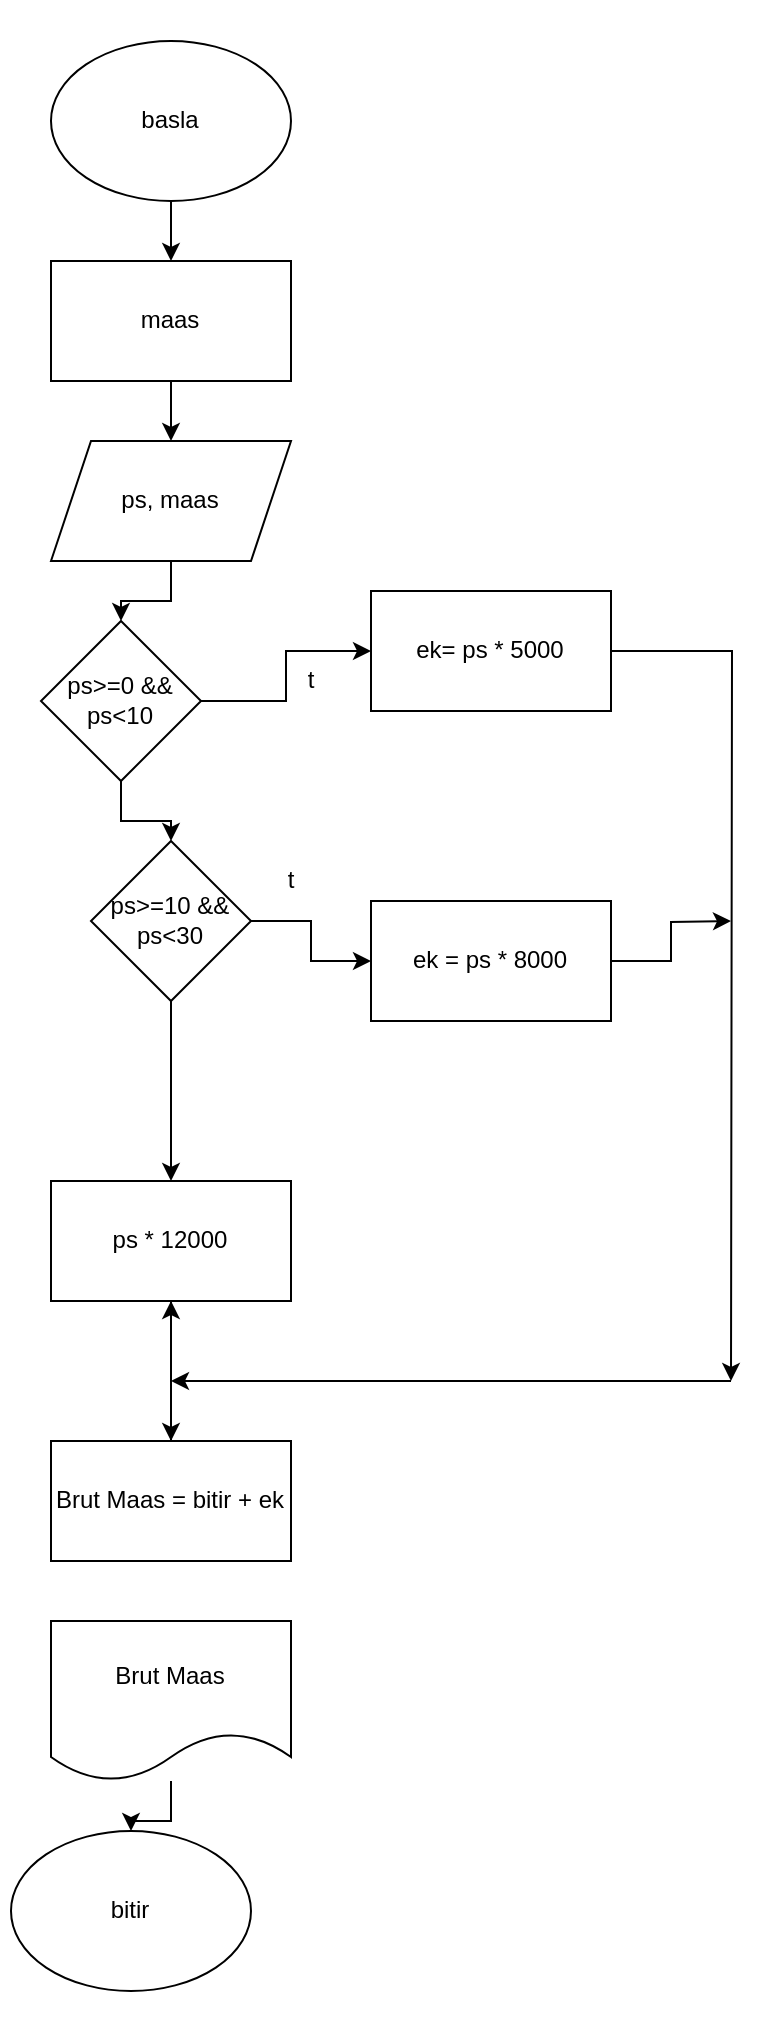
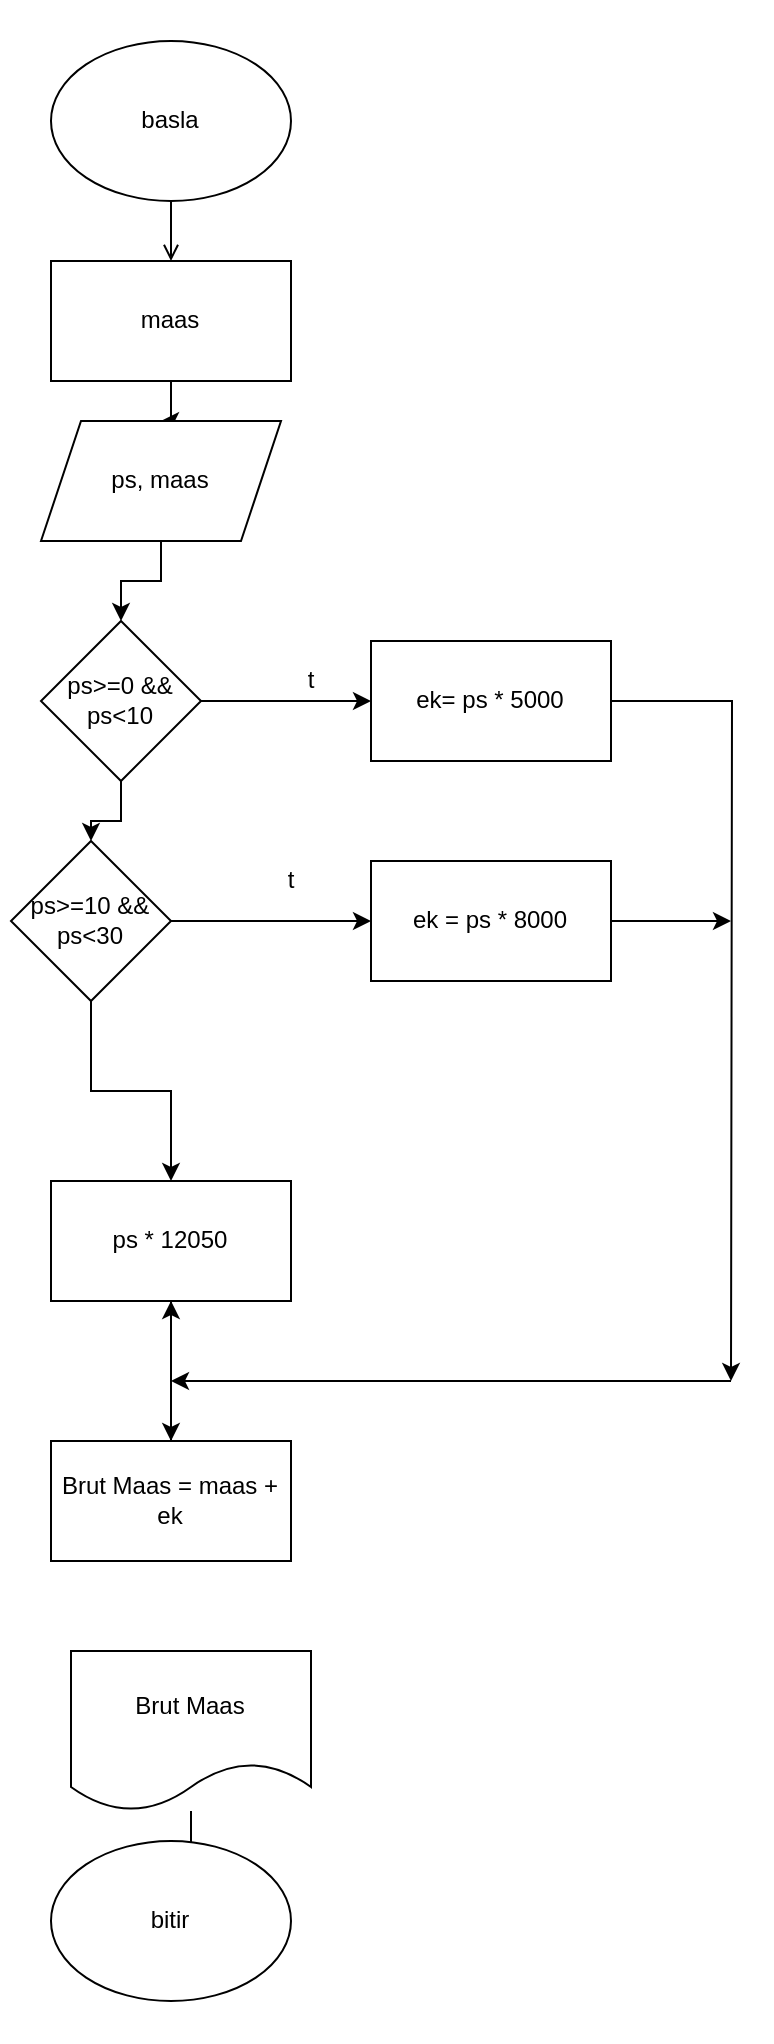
(171, 246) -> (171, 249)
(171, 501) -> (161, 481)
(491, 651) -> (491, 701)
(171, 921) -> (91, 921)
(491, 961) -> (491, 921)
(171, 1241) -> (171, 1241)
(171, 1501) -> (171, 1501)
(171, 1701) -> (191, 1731)
(131, 1911) -> (171, 1921)
